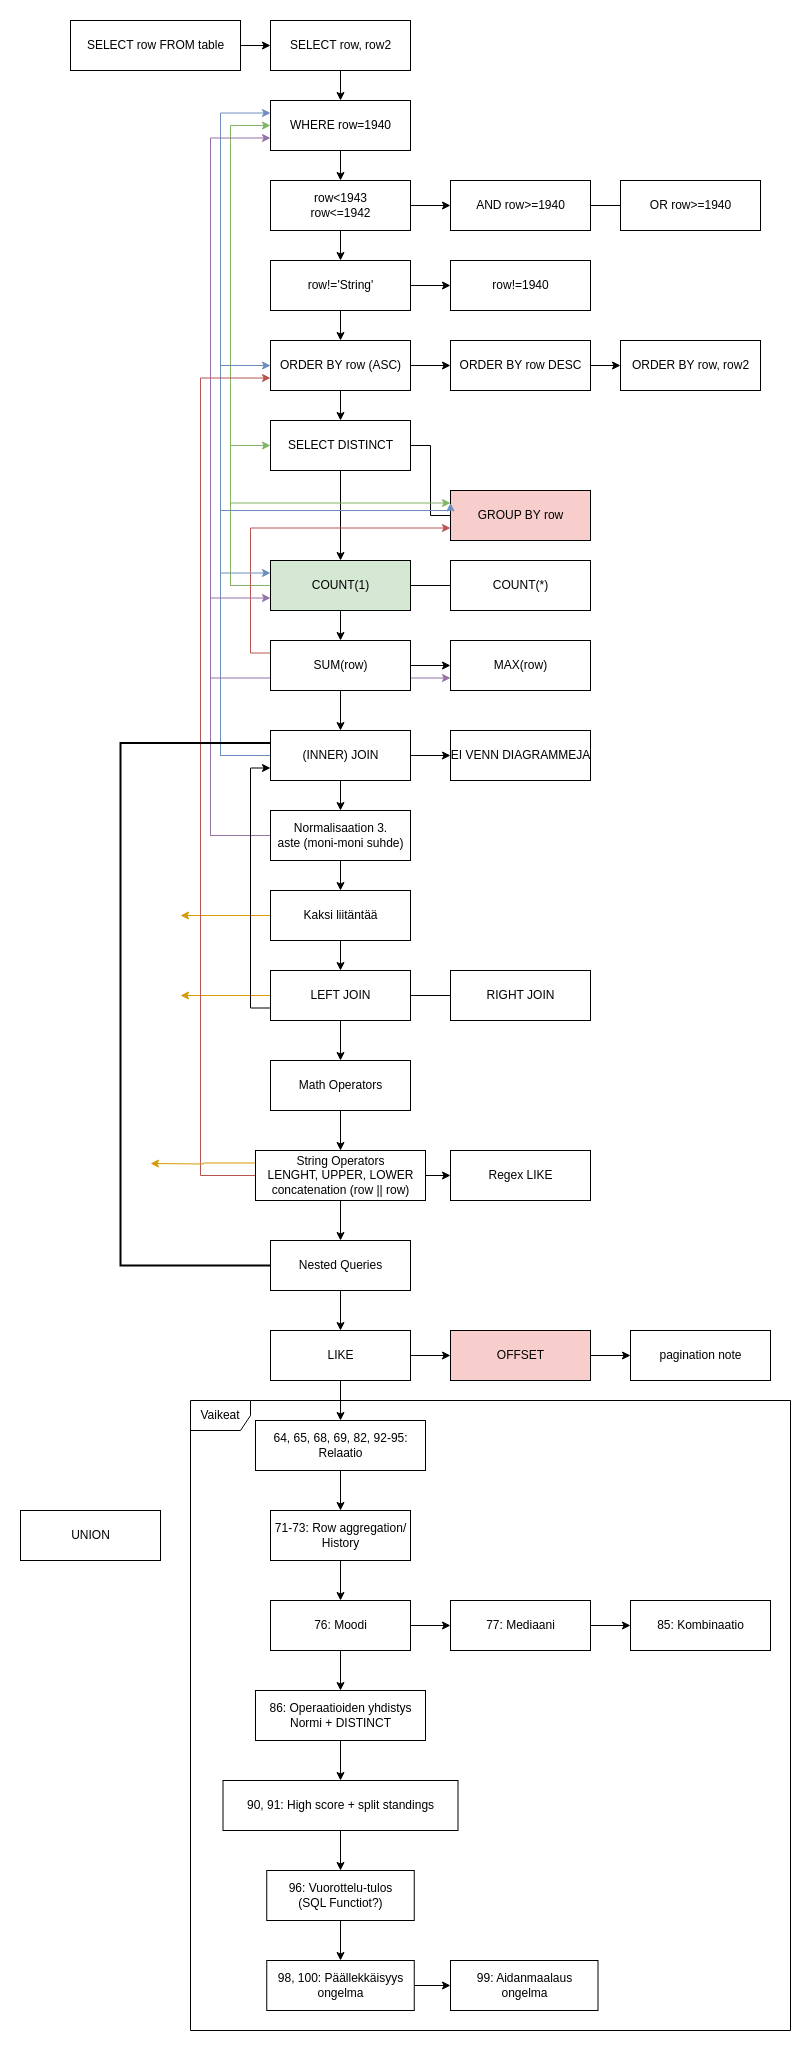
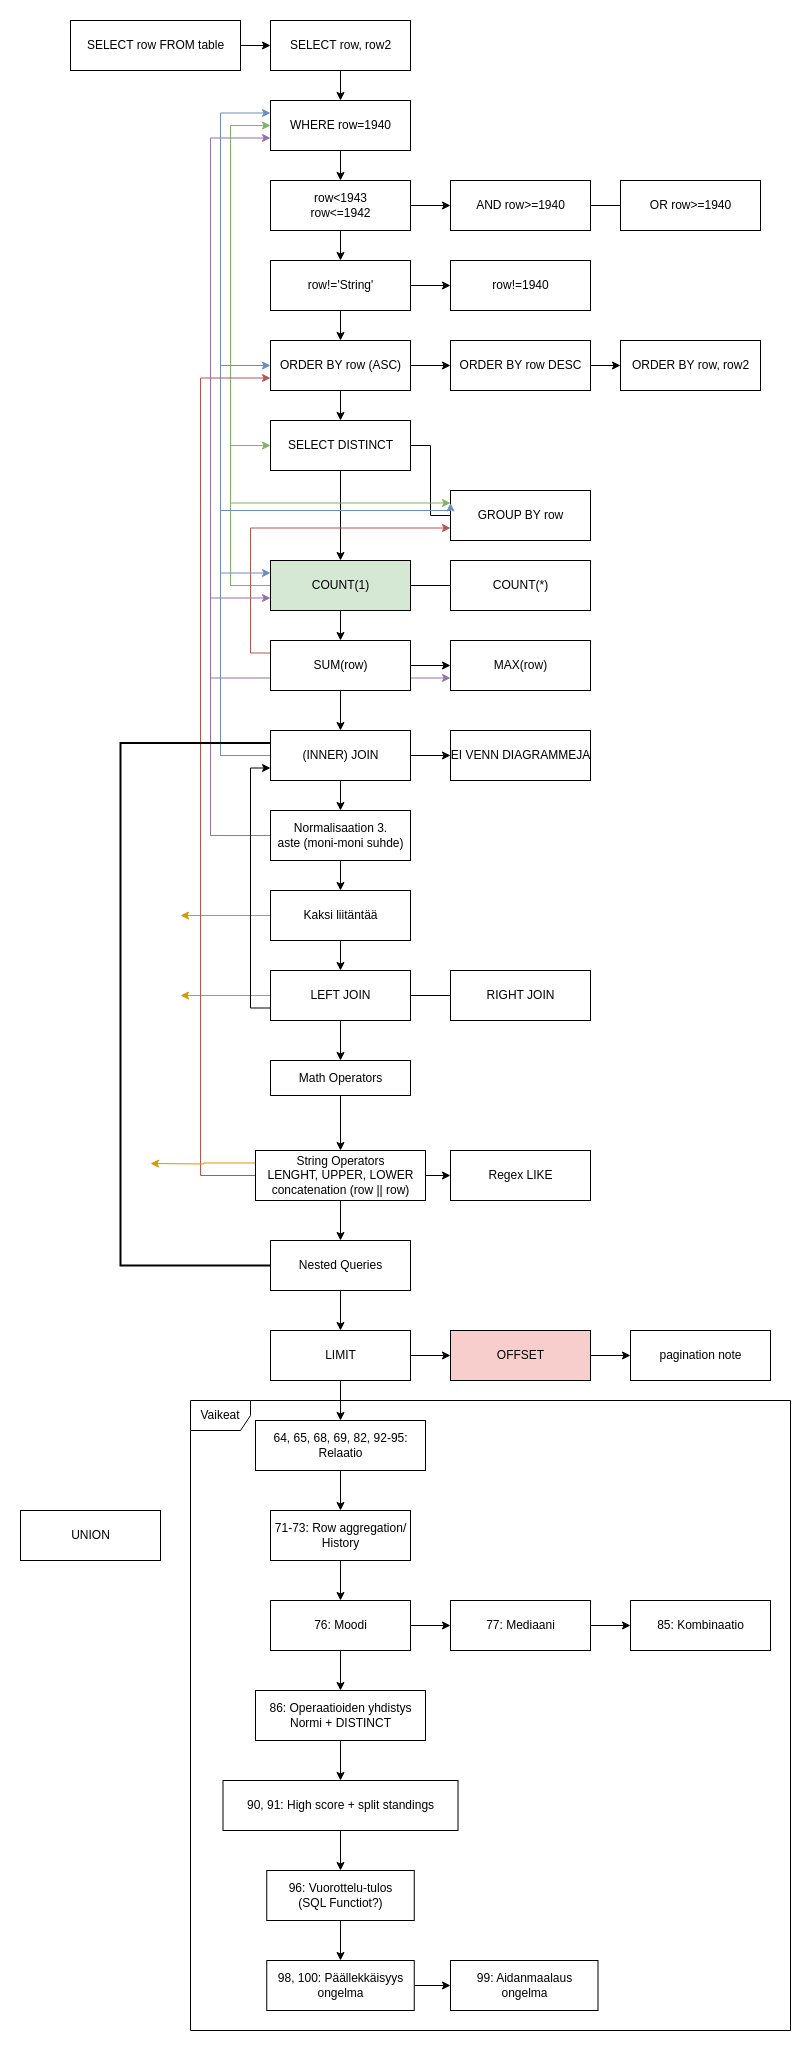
(521, 516) -> (521, 516)
(341, 1086) -> (341, 1078)
(341, 1356) -> (341, 1356)
